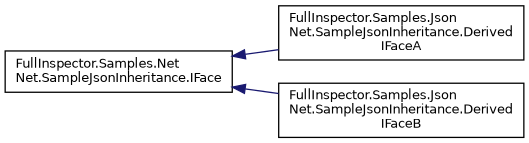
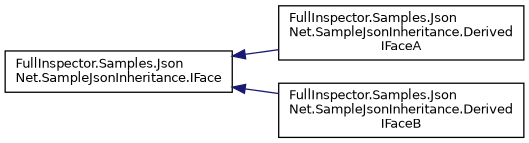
(119, 72) -> (119, 72)
